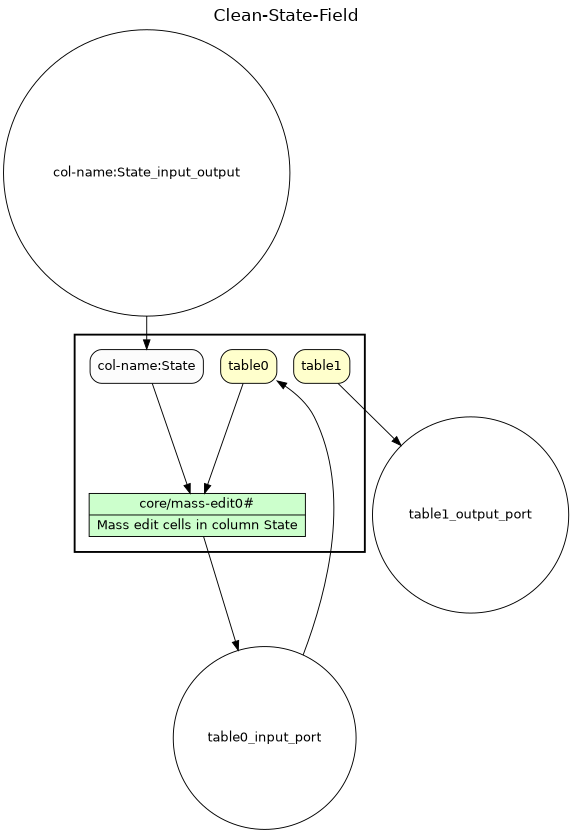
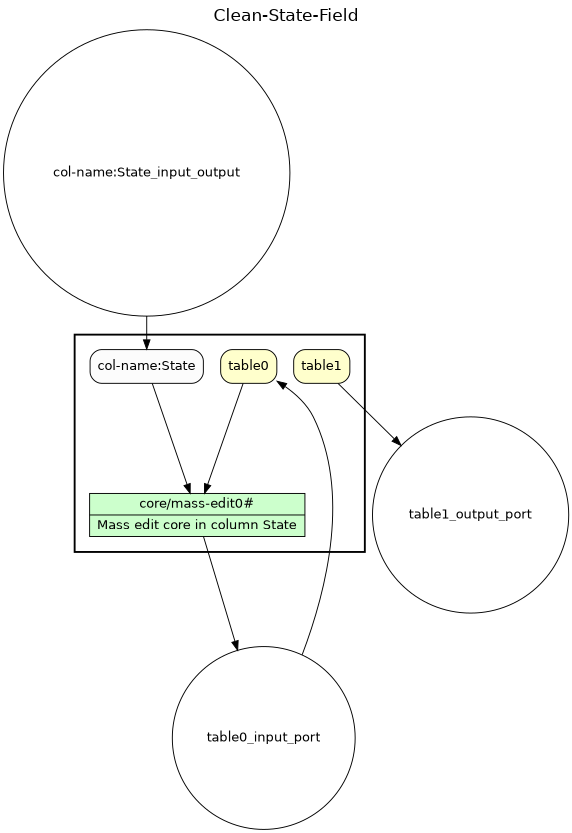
(197, 525) -> (197, 525)
